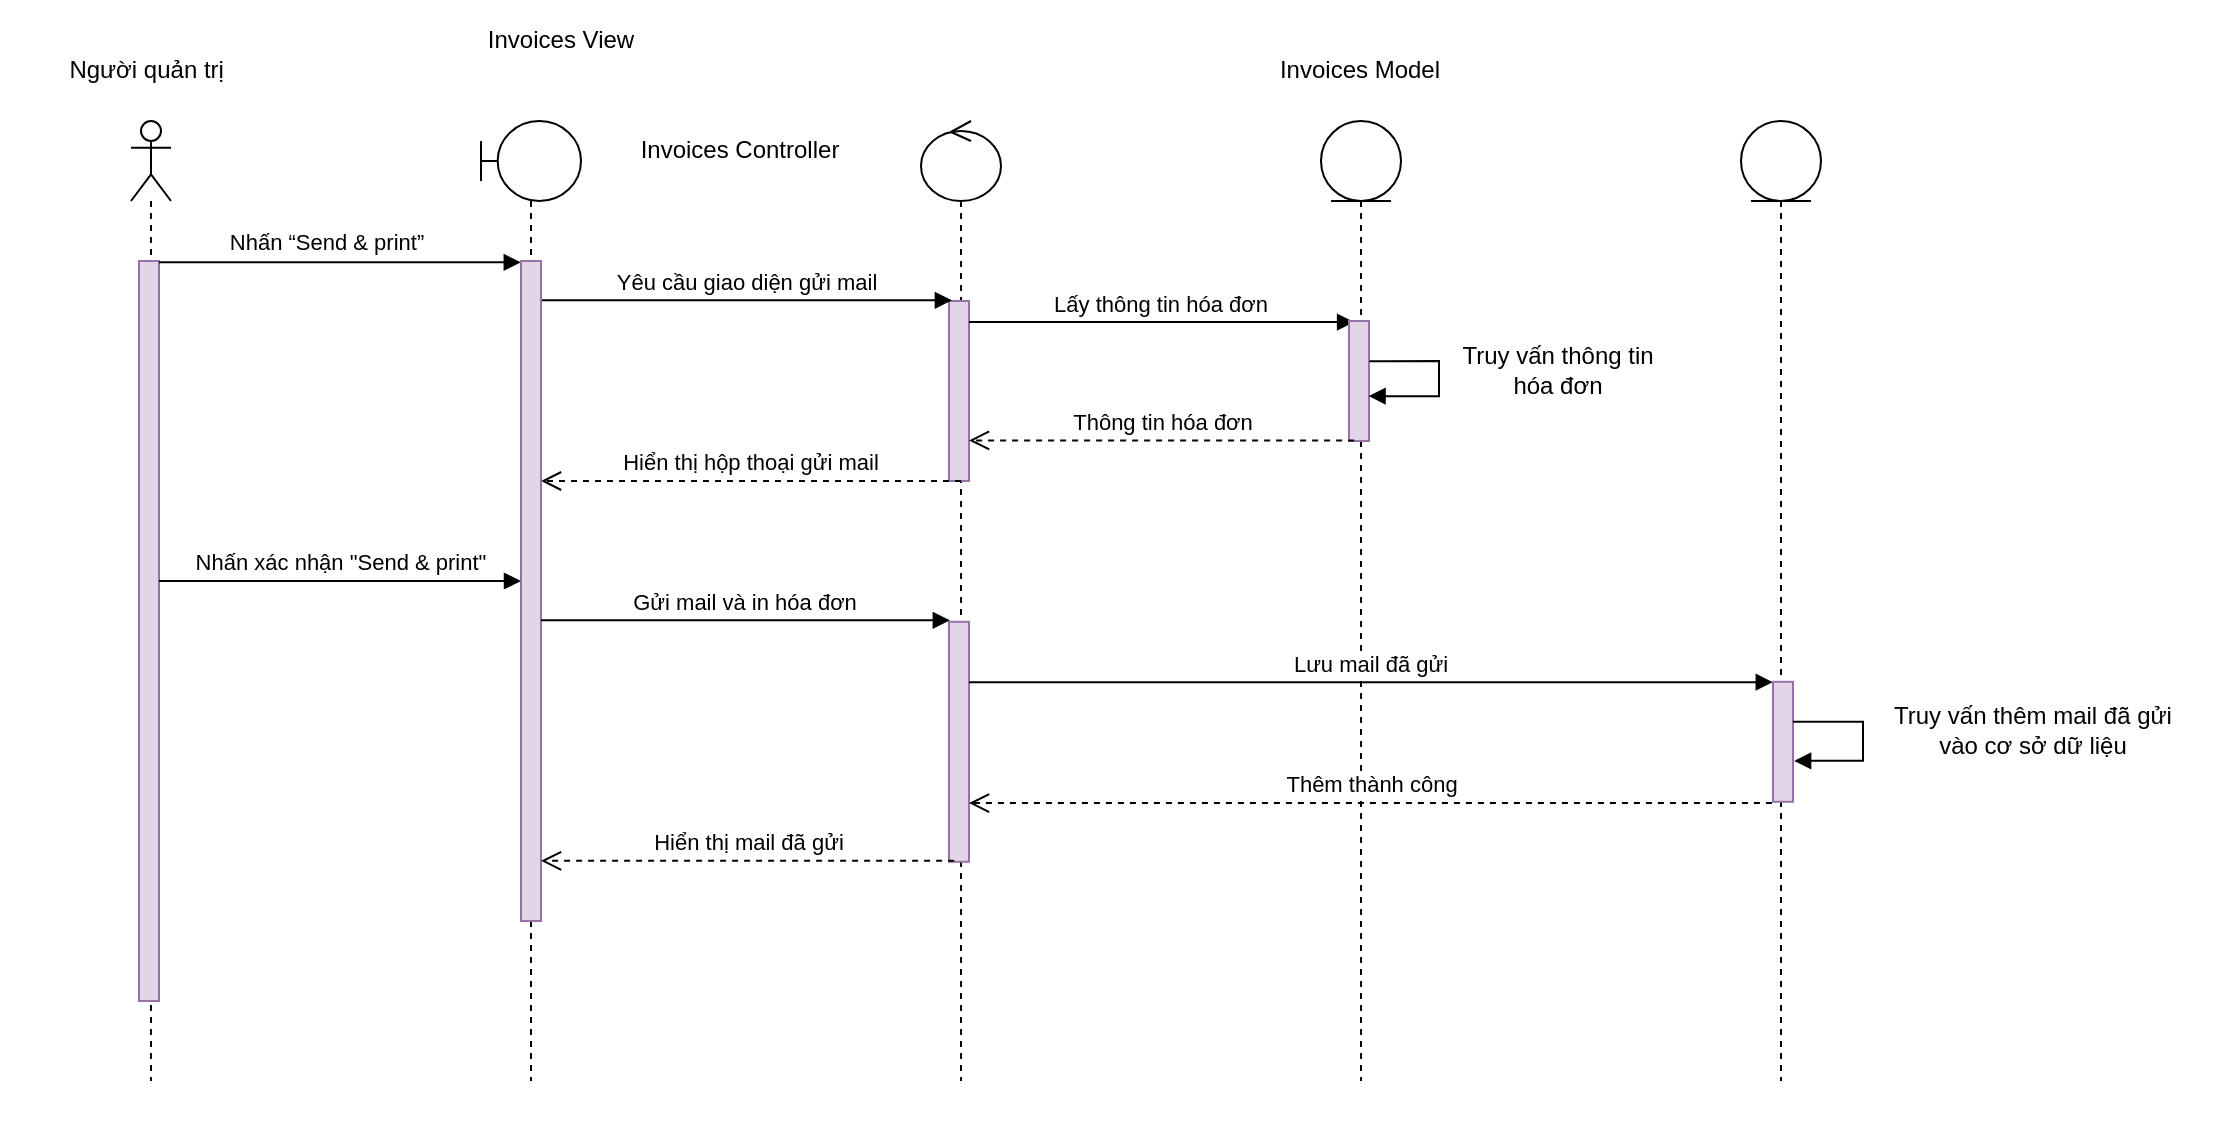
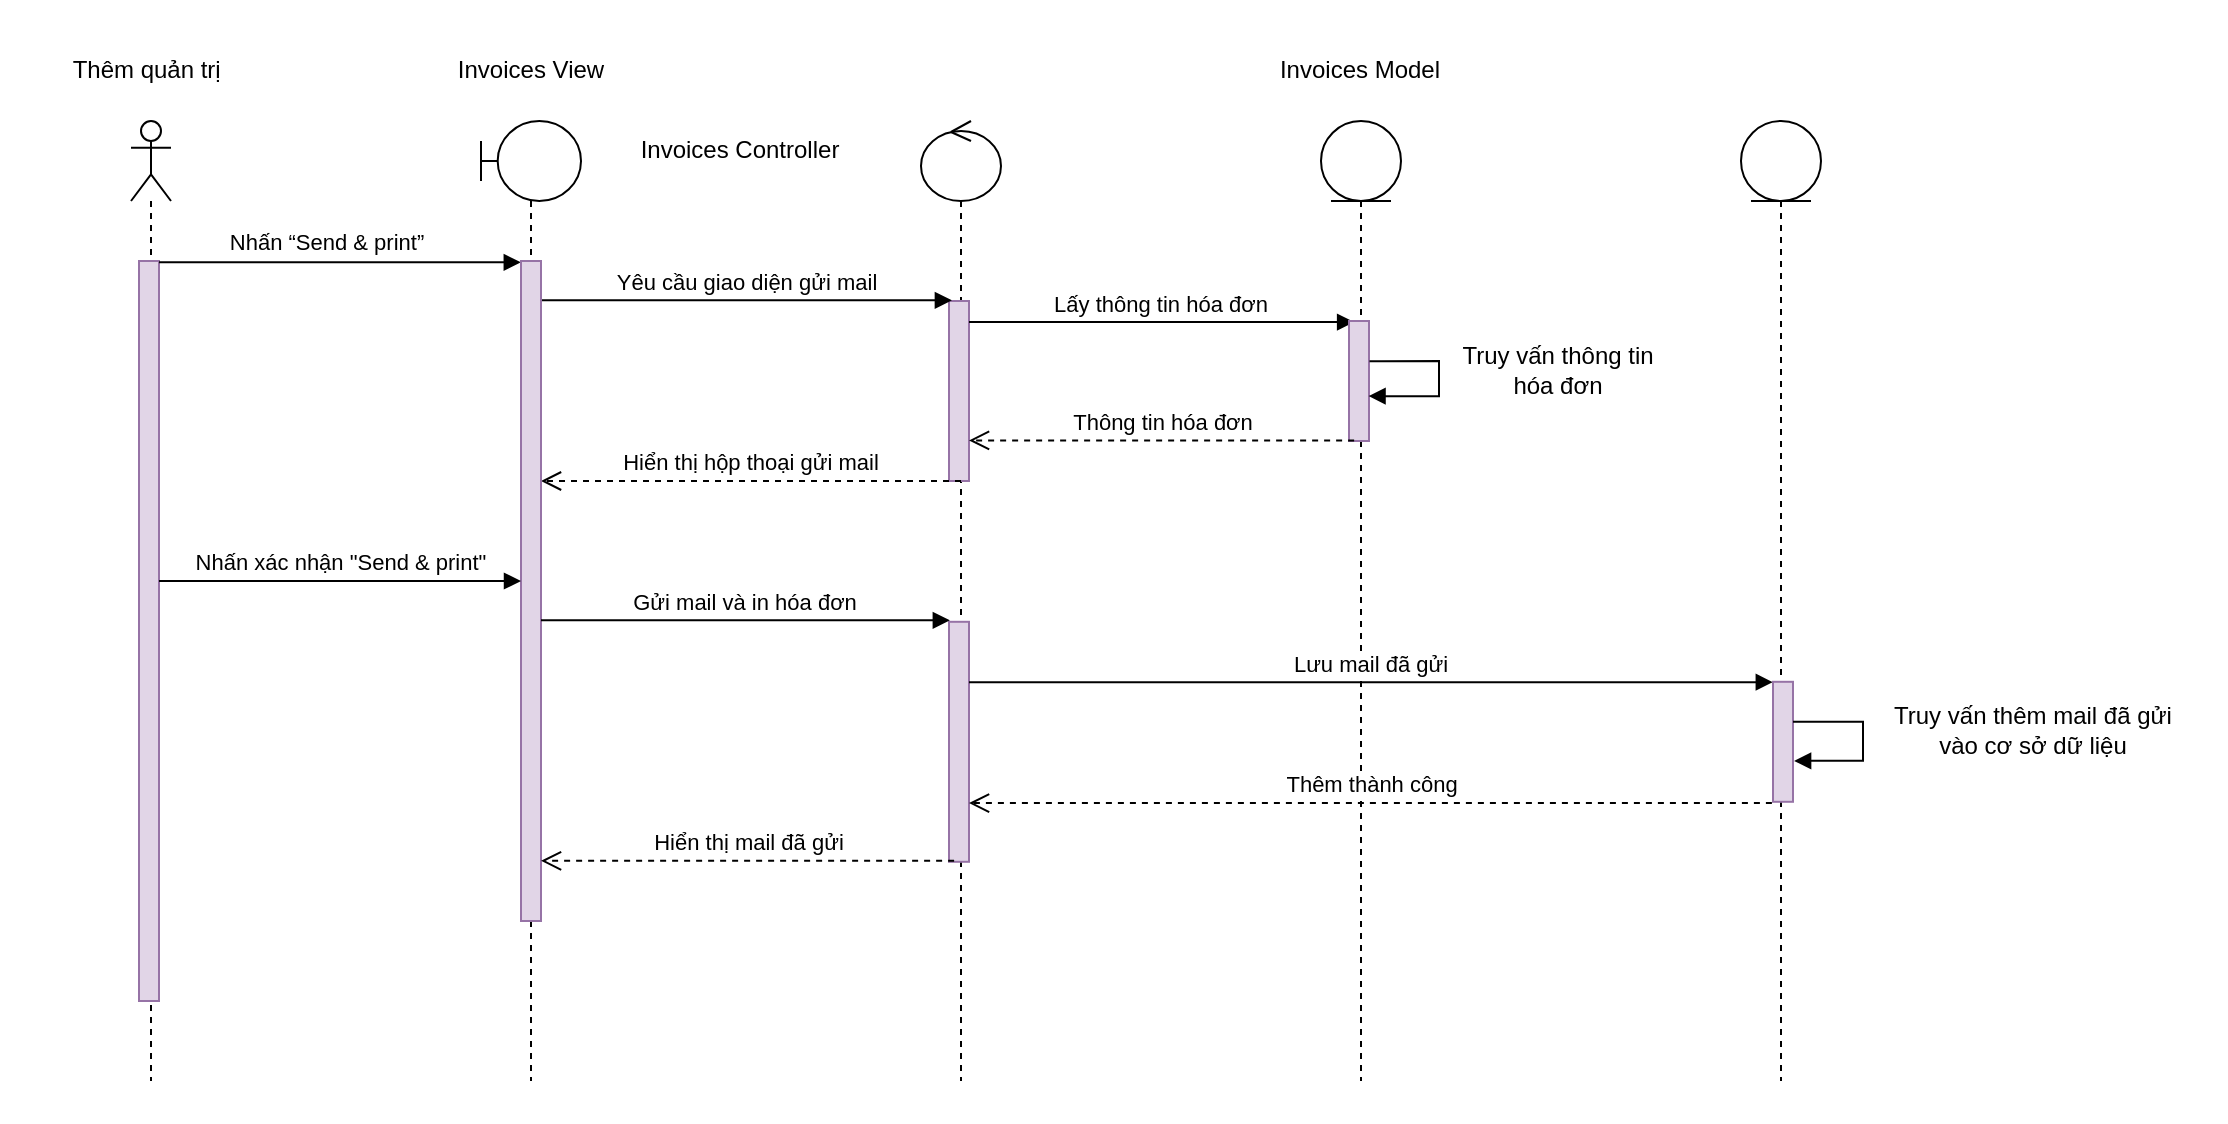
(561, 41) -> (531, 71)
(151, 71) -> (151, 71)
